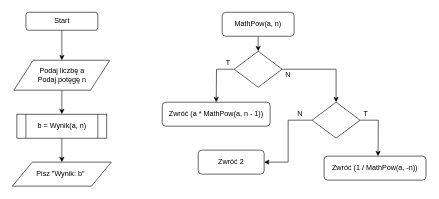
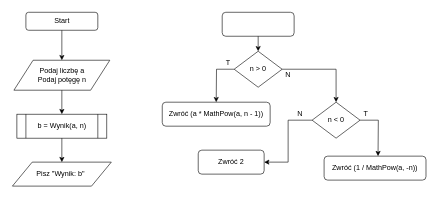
(258, 24) -> none
none -> (258, 69)
none -> (336, 120)
